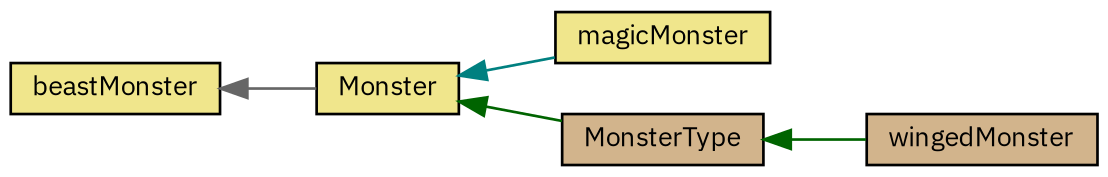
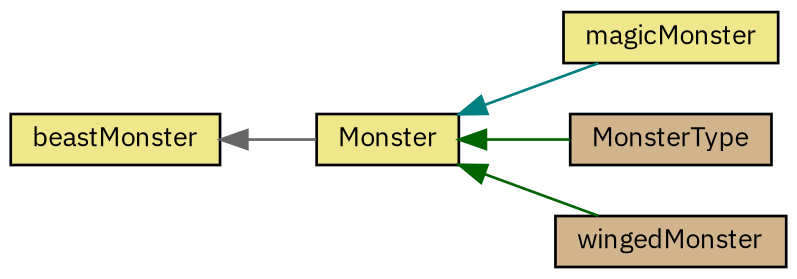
(829, 140) -> (542, 195)
